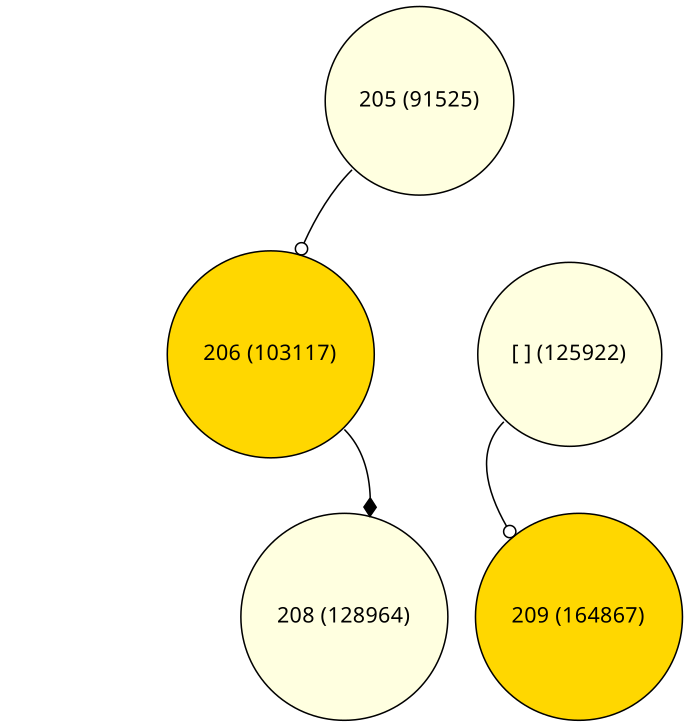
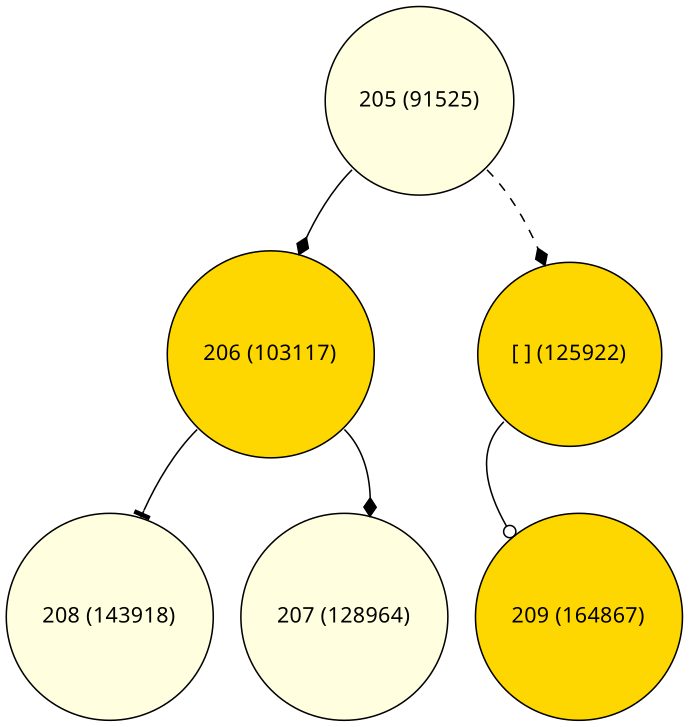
(325, 204) -> (325, 204)
none -> (516, 207)
(570, 354) -> (570, 354)
none -> (110, 617)
(344, 617) -> (344, 617)
